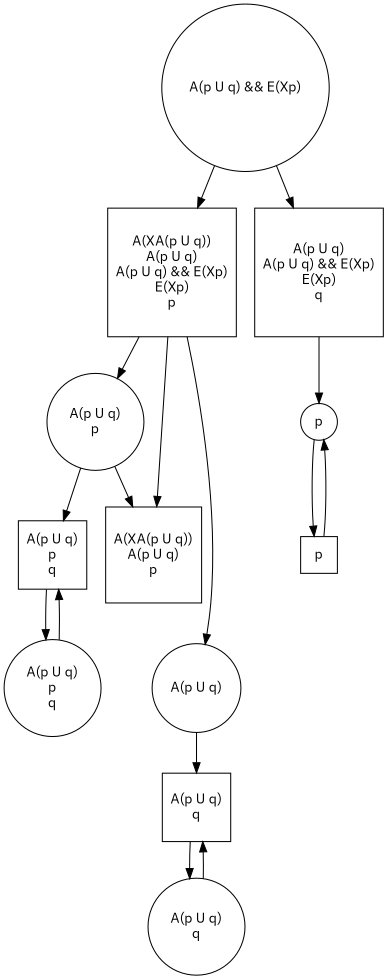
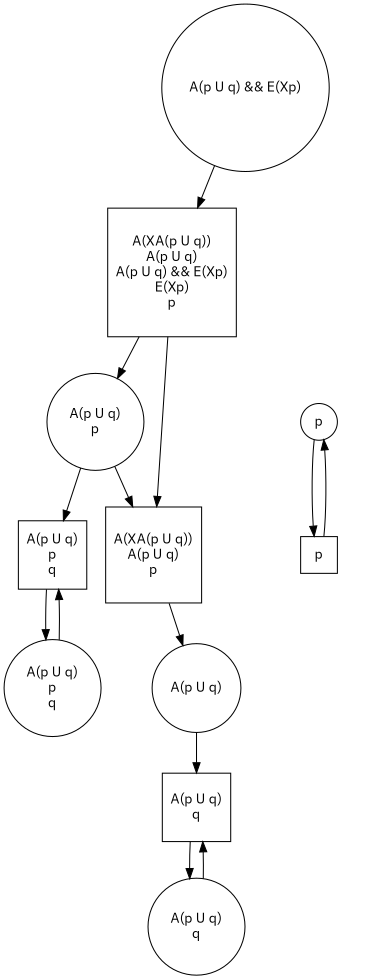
(319, 272) -> none
(209, 485) -> (174, 619)
